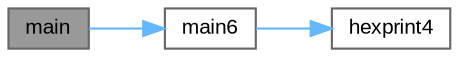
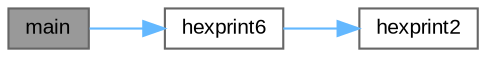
(210, 29) -> (224, 29)
(391, 29) -> (419, 29)
